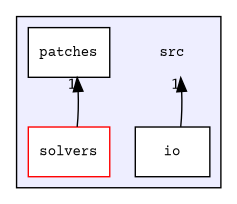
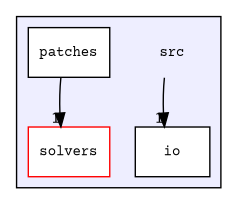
(78, 109) -> (60, 95)
(182, 109) -> (163, 95)
